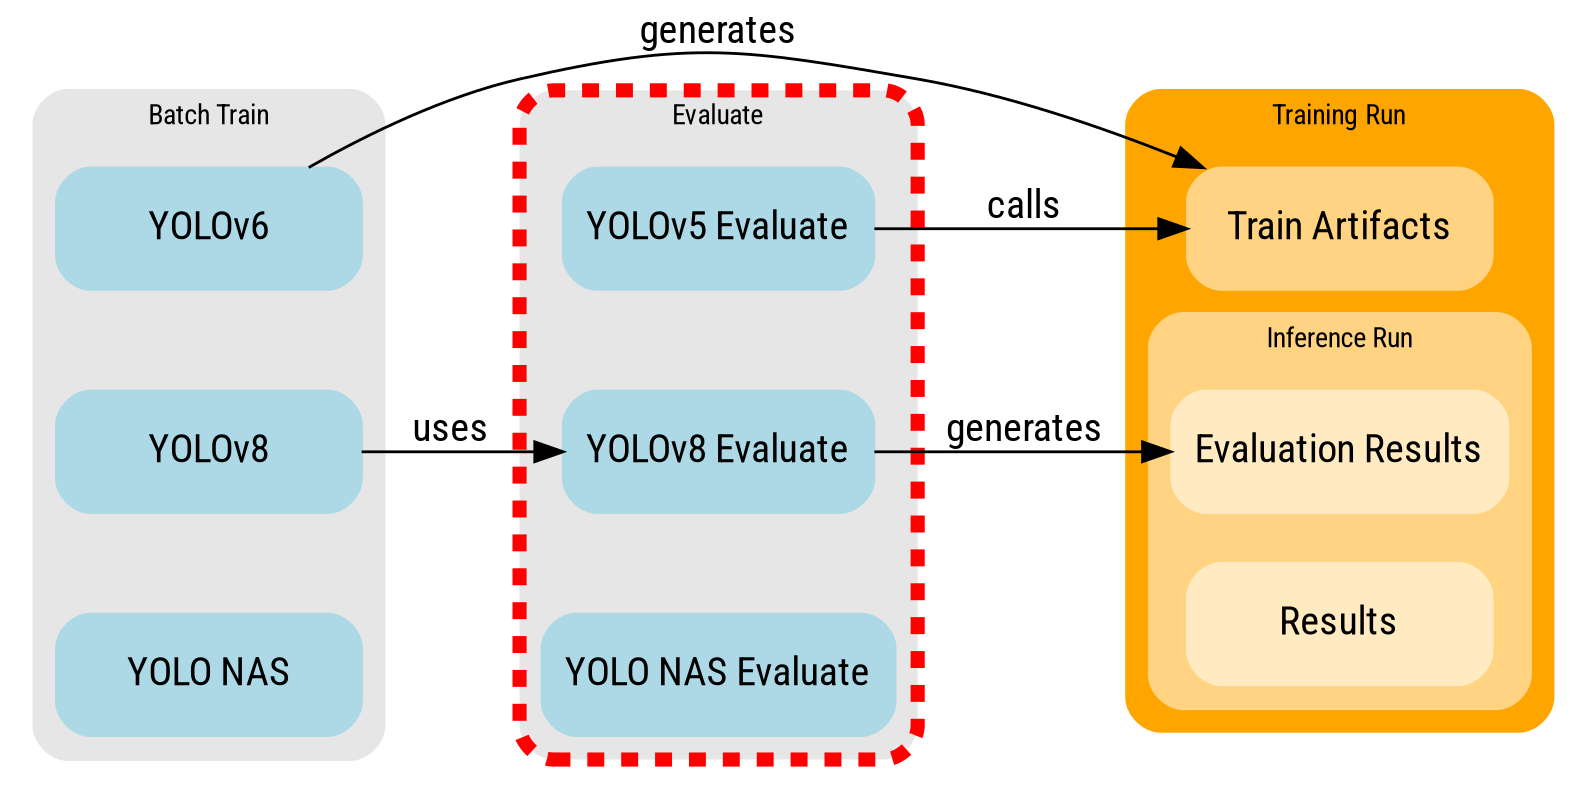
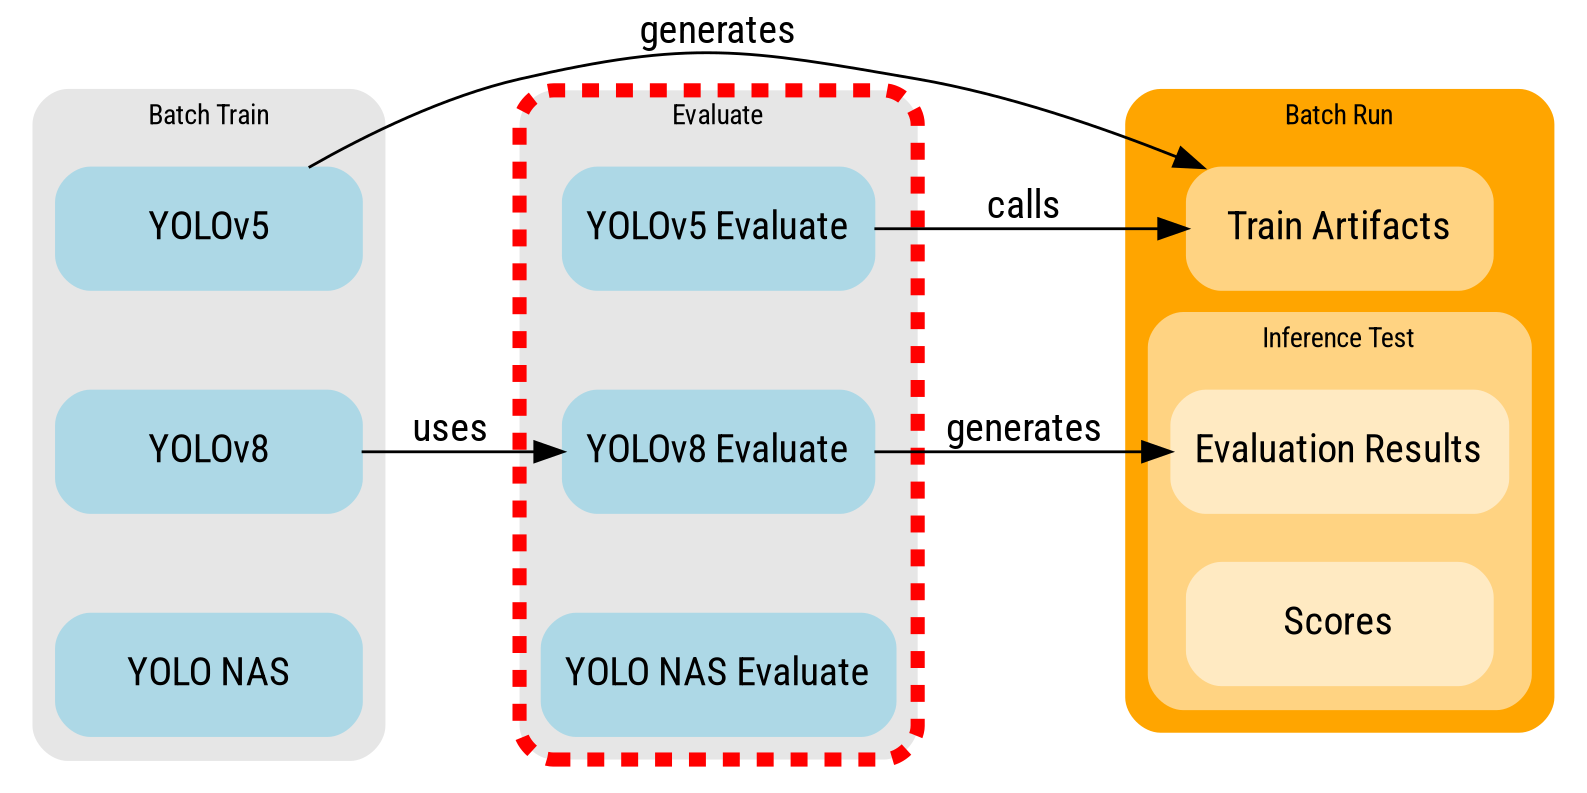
(1340, 117) -> (1340, 117)
(209, 229) -> (209, 229)
(1340, 340) -> (1340, 340)
(1340, 624) -> (1340, 624)
